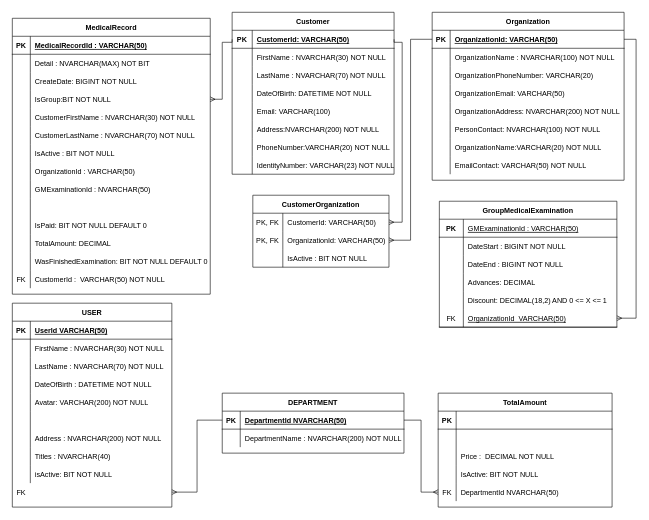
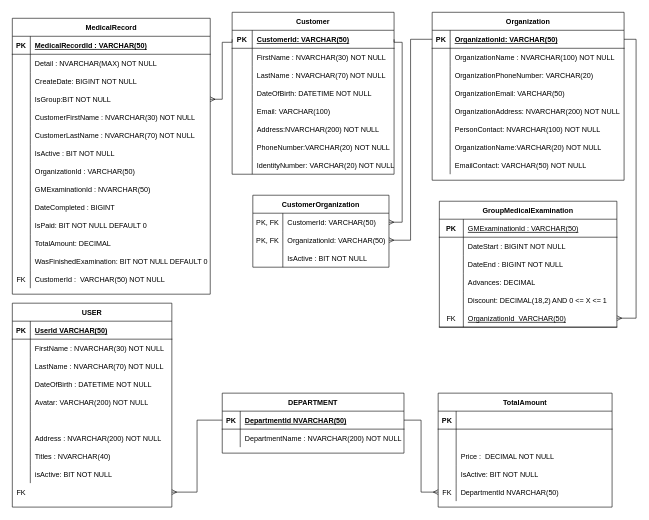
(89, 64) -> (91, 64)
(325, 166) -> (325, 166)
none -> (120, 207)
